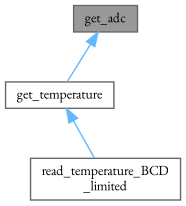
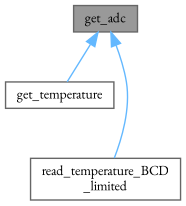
(84, 139) -> (127, 102)
